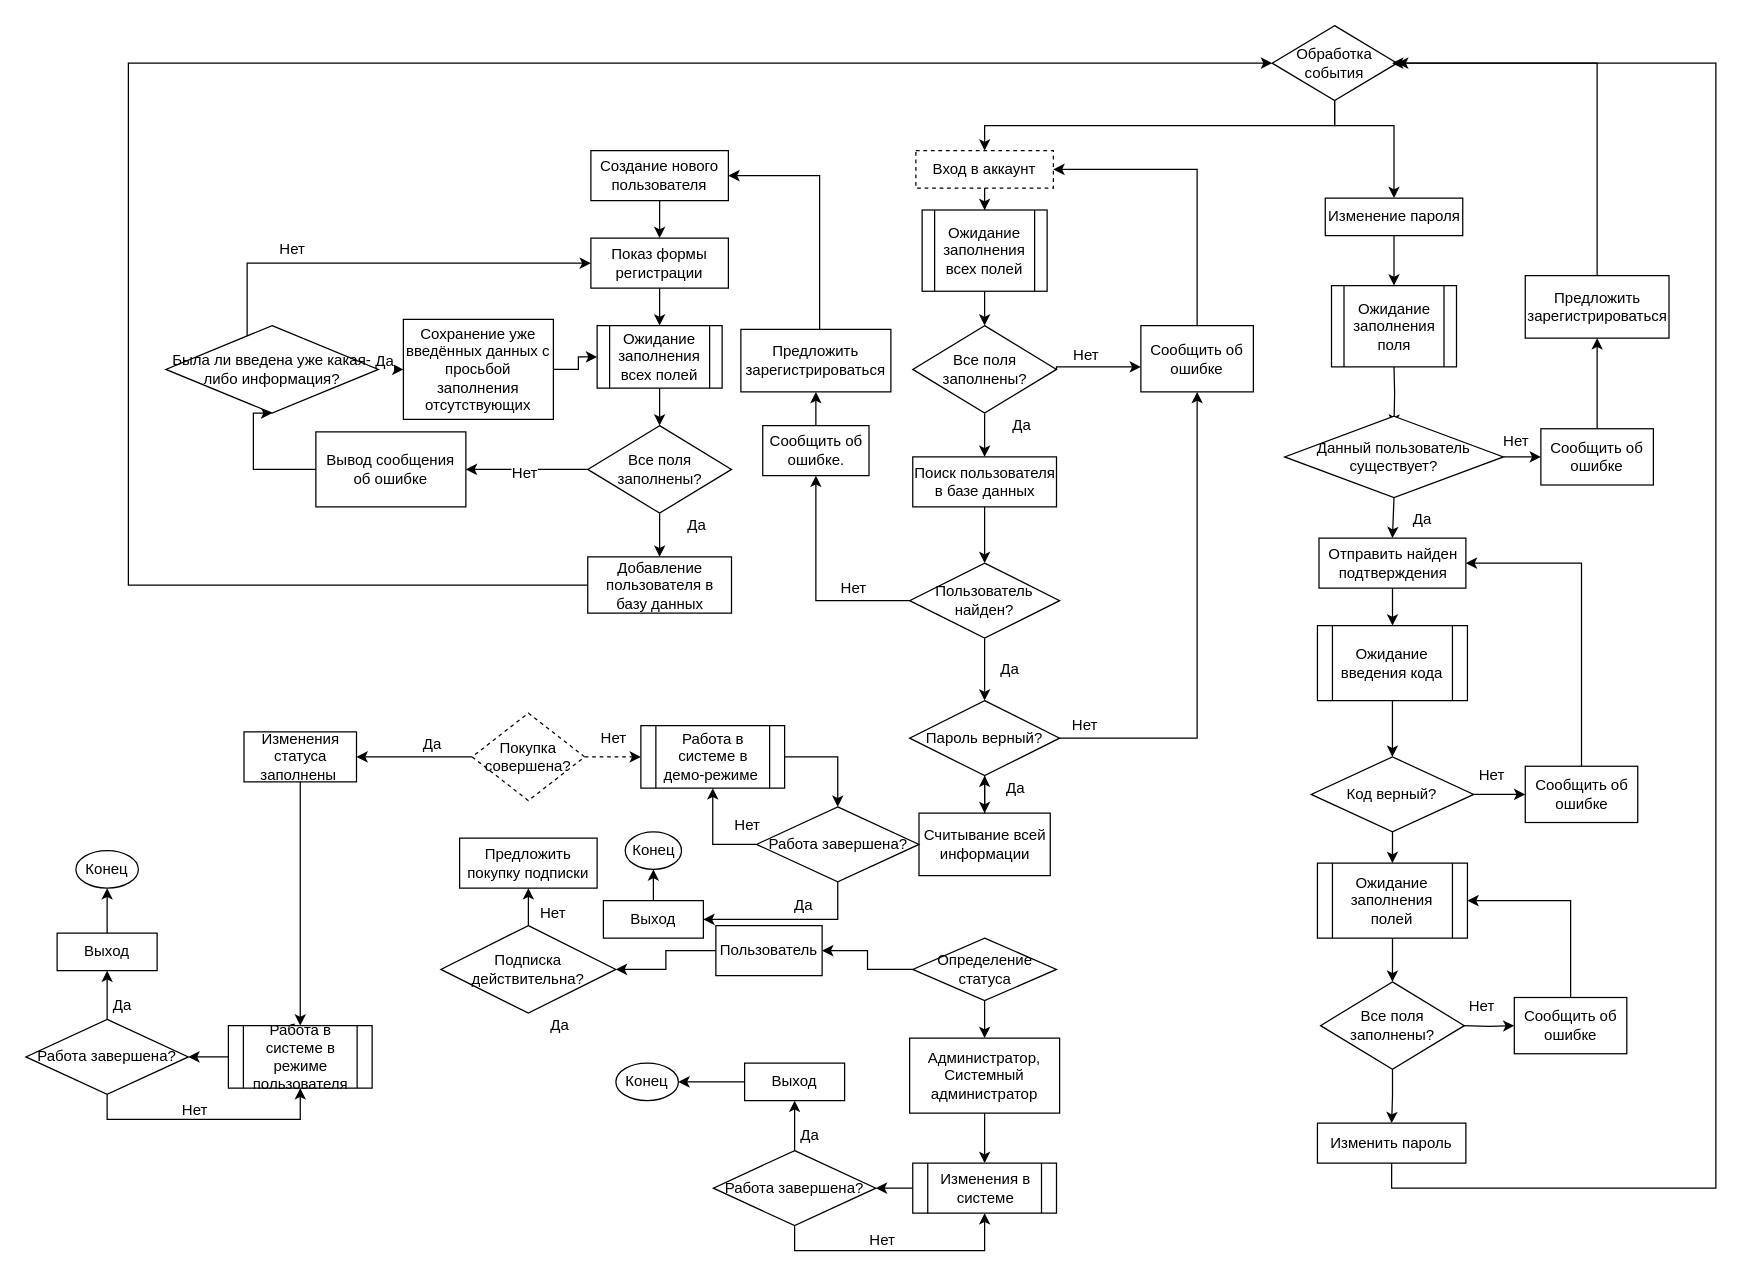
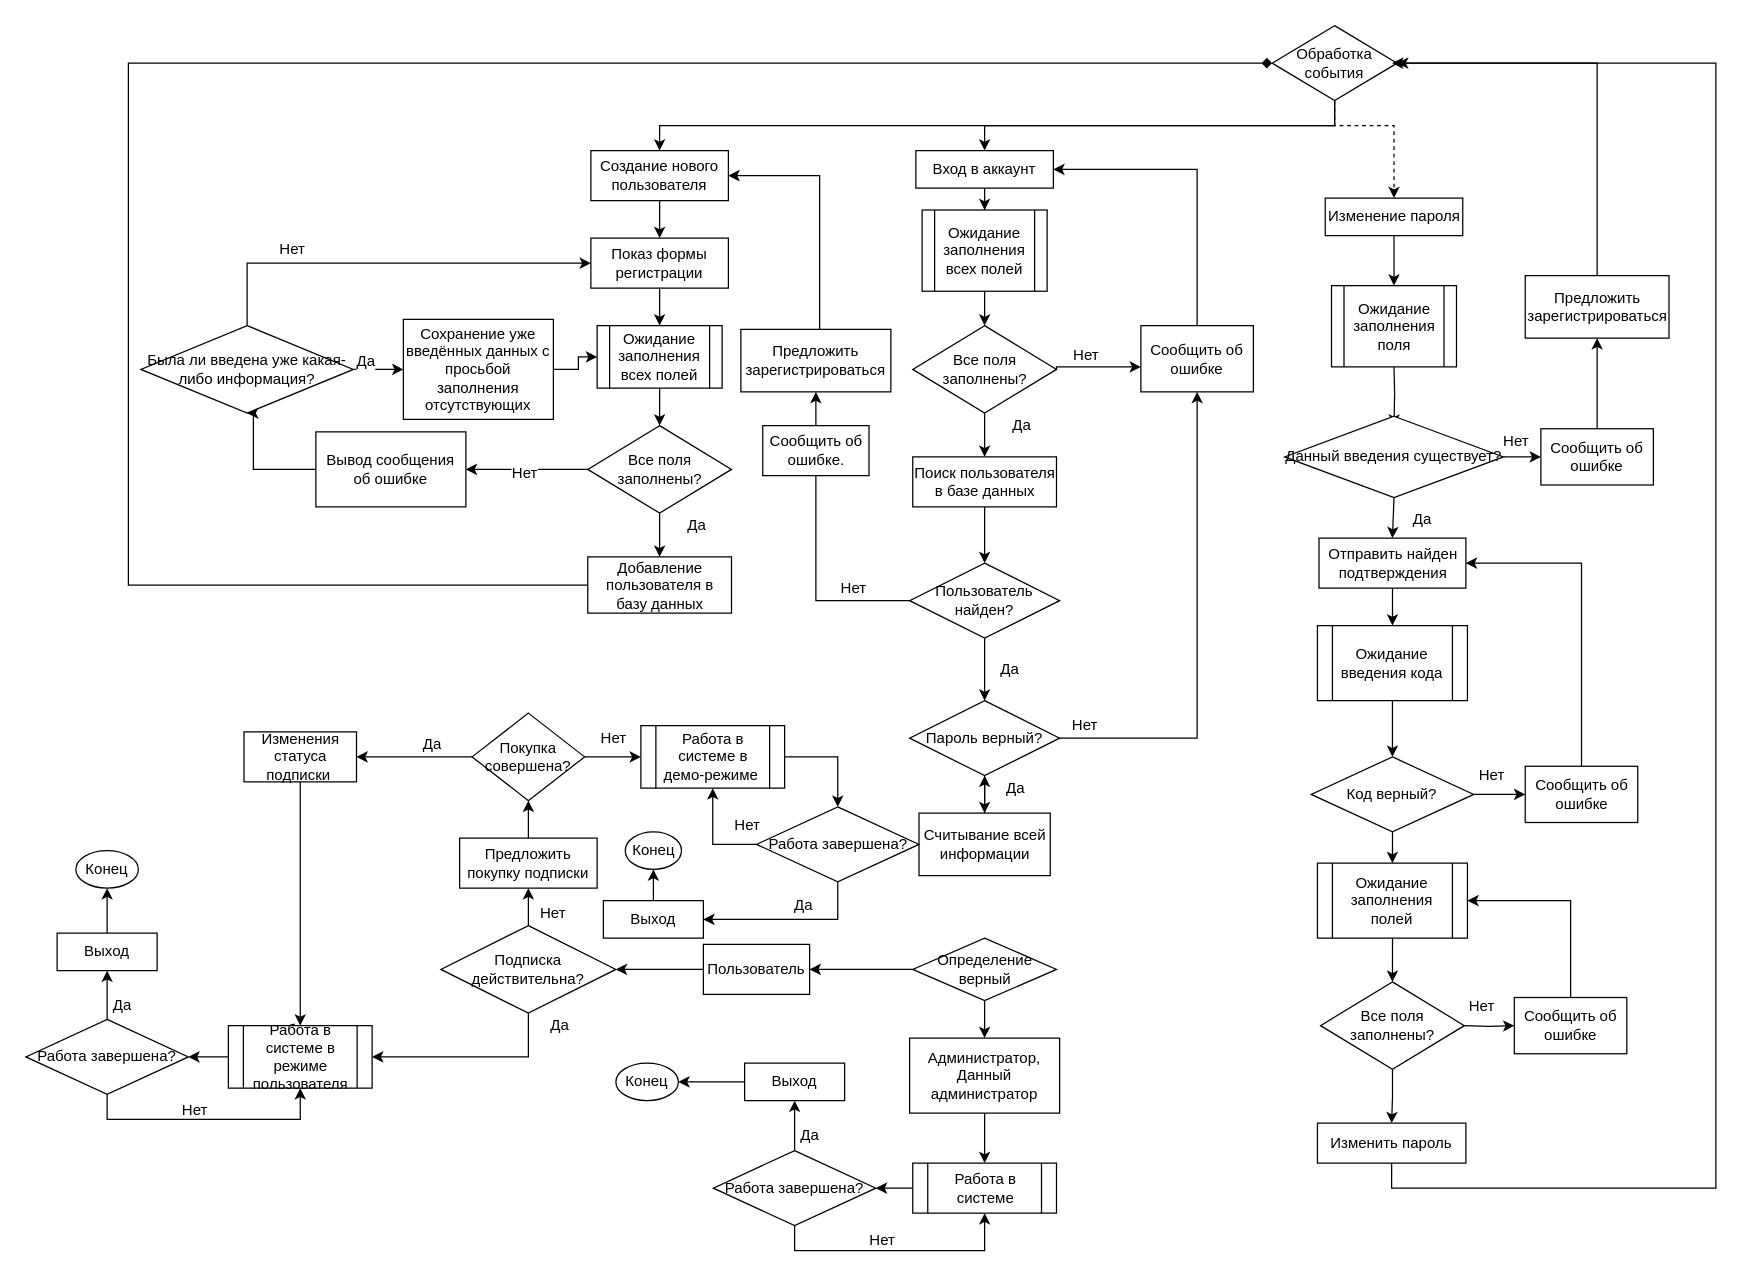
(1262, 63) -> (1261, 63)
none -> (812, 126)
(1394, 129) -> (1394, 129)
(984, 169) -> (984, 169)
(272, 369) -> (247, 369)
(1394, 457) -> (1394, 457)
(816, 486) -> (816, 482)
(301, 757) -> (301, 757)
(528, 757) -> (528, 757)
(607, 757) -> (607, 757)
none -> (528, 815)
(769, 951) -> (756, 969)
(985, 969) -> (985, 969)
none -> (476, 1057)
(984, 1076) -> (984, 1076)
(986, 1188) -> (986, 1188)
